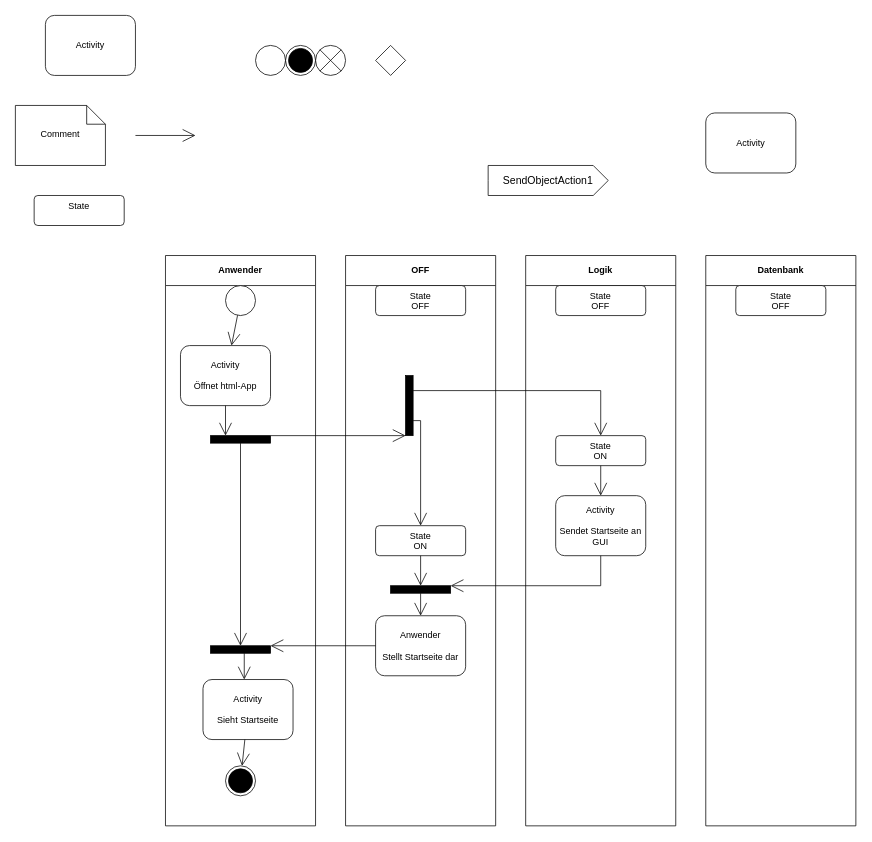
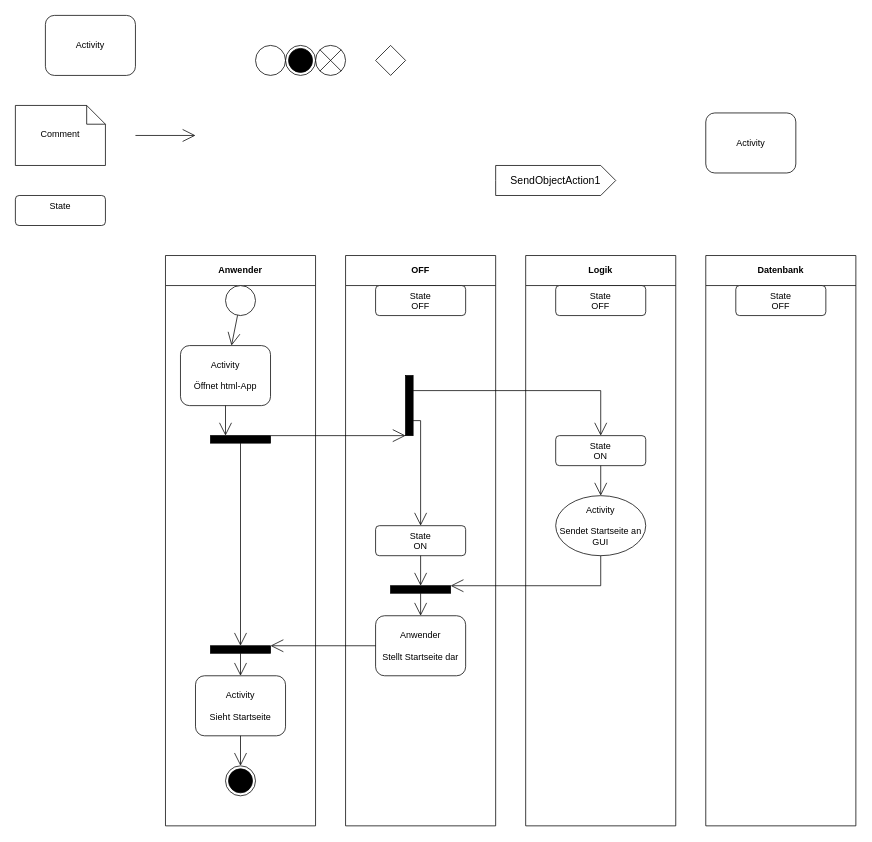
(548, 180) -> (555, 180)
(79, 210) -> (60, 210)
(600, 525) -> (600, 525)
(248, 709) -> (240, 705)
